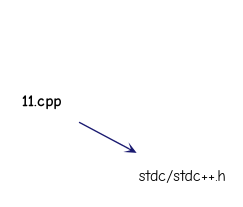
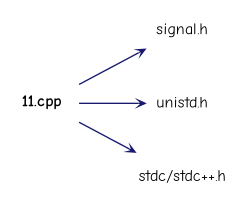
none -> (183, 30)
none -> (183, 103)
